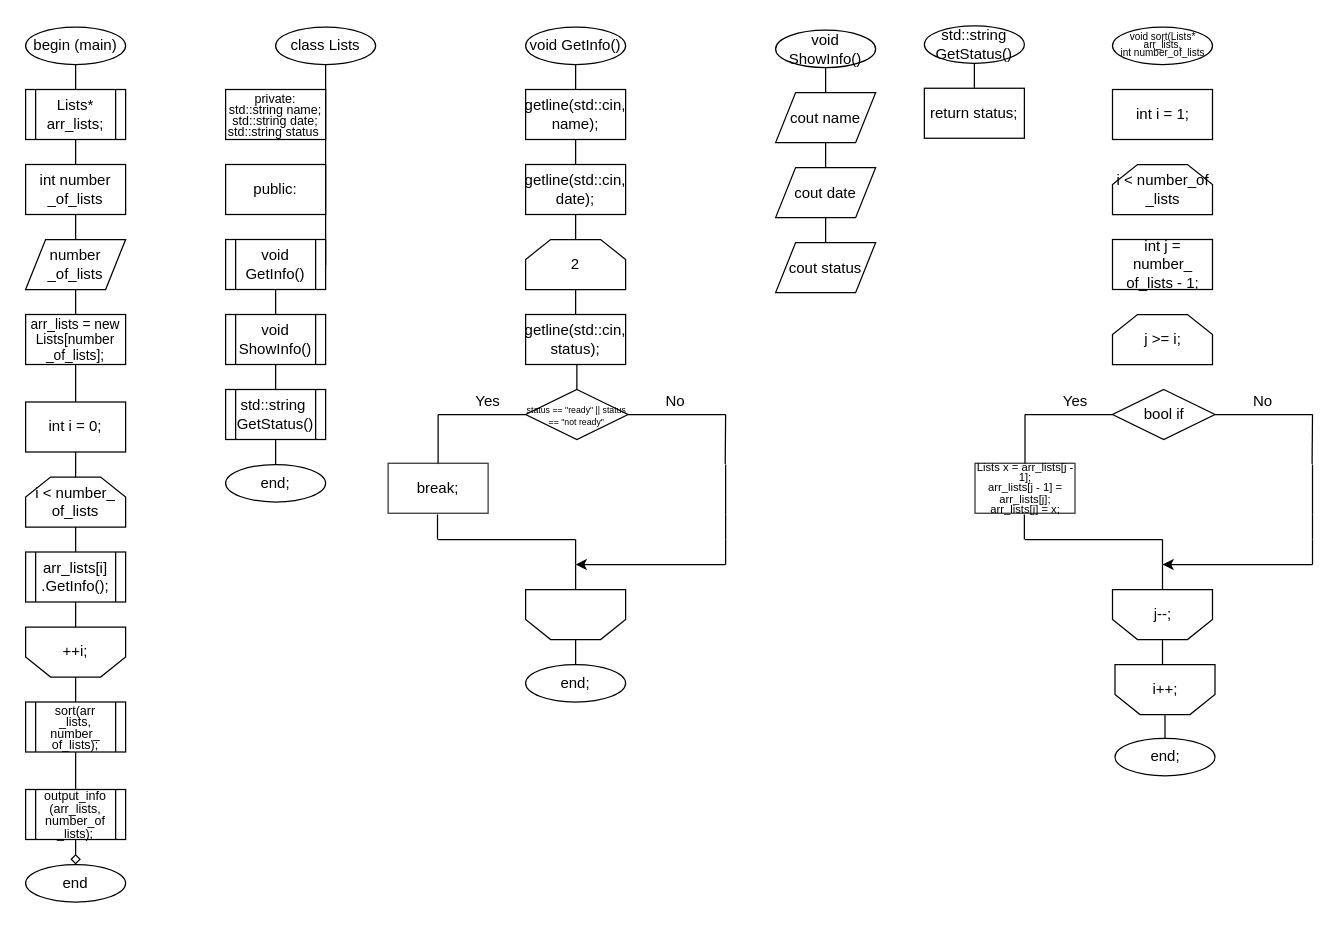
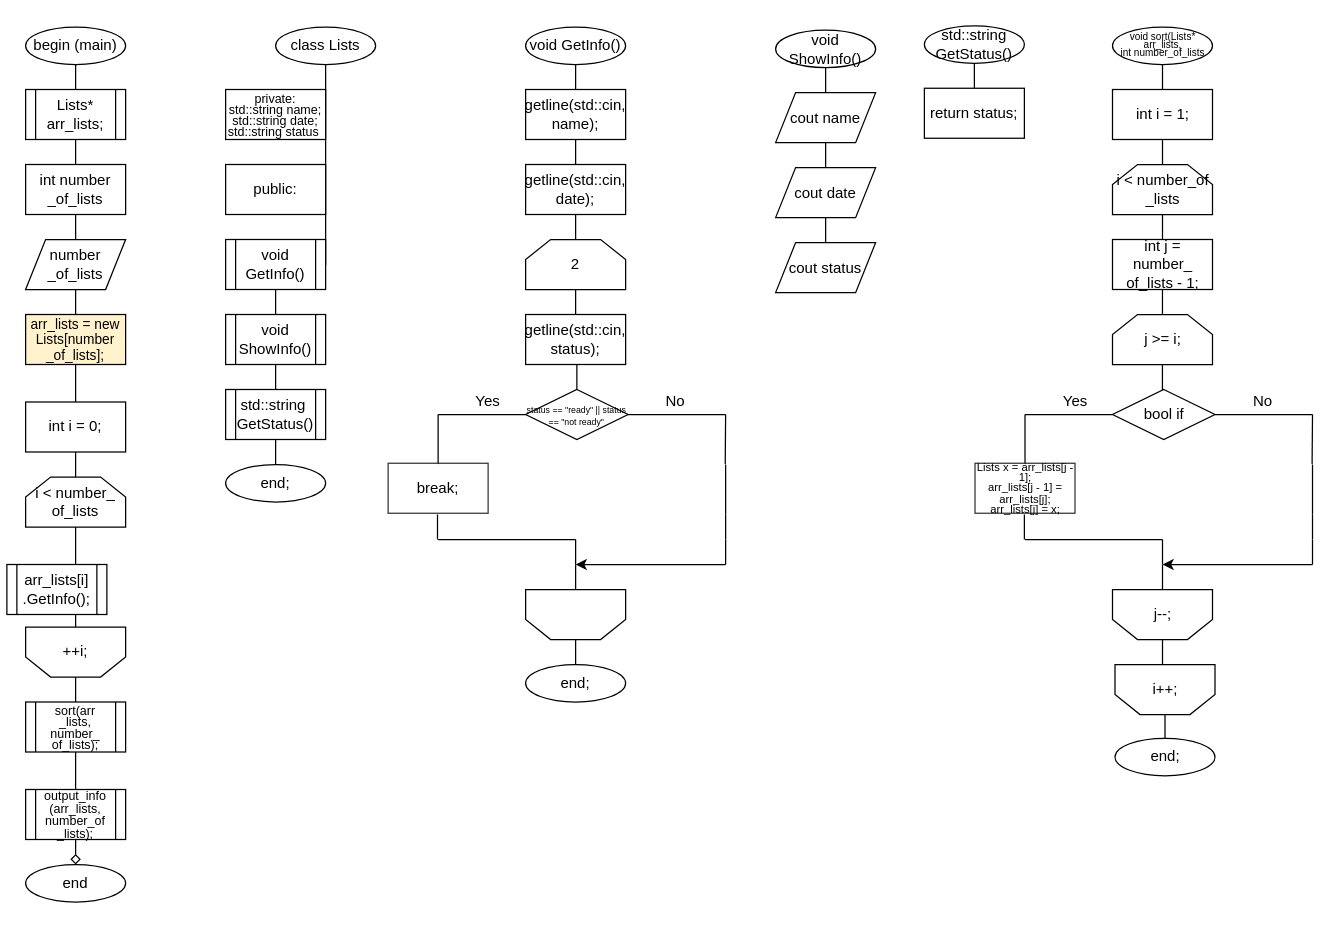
none -> (1163, 151)
(76, 339) -> (76, 339)
(76, 577) -> (57, 589)
